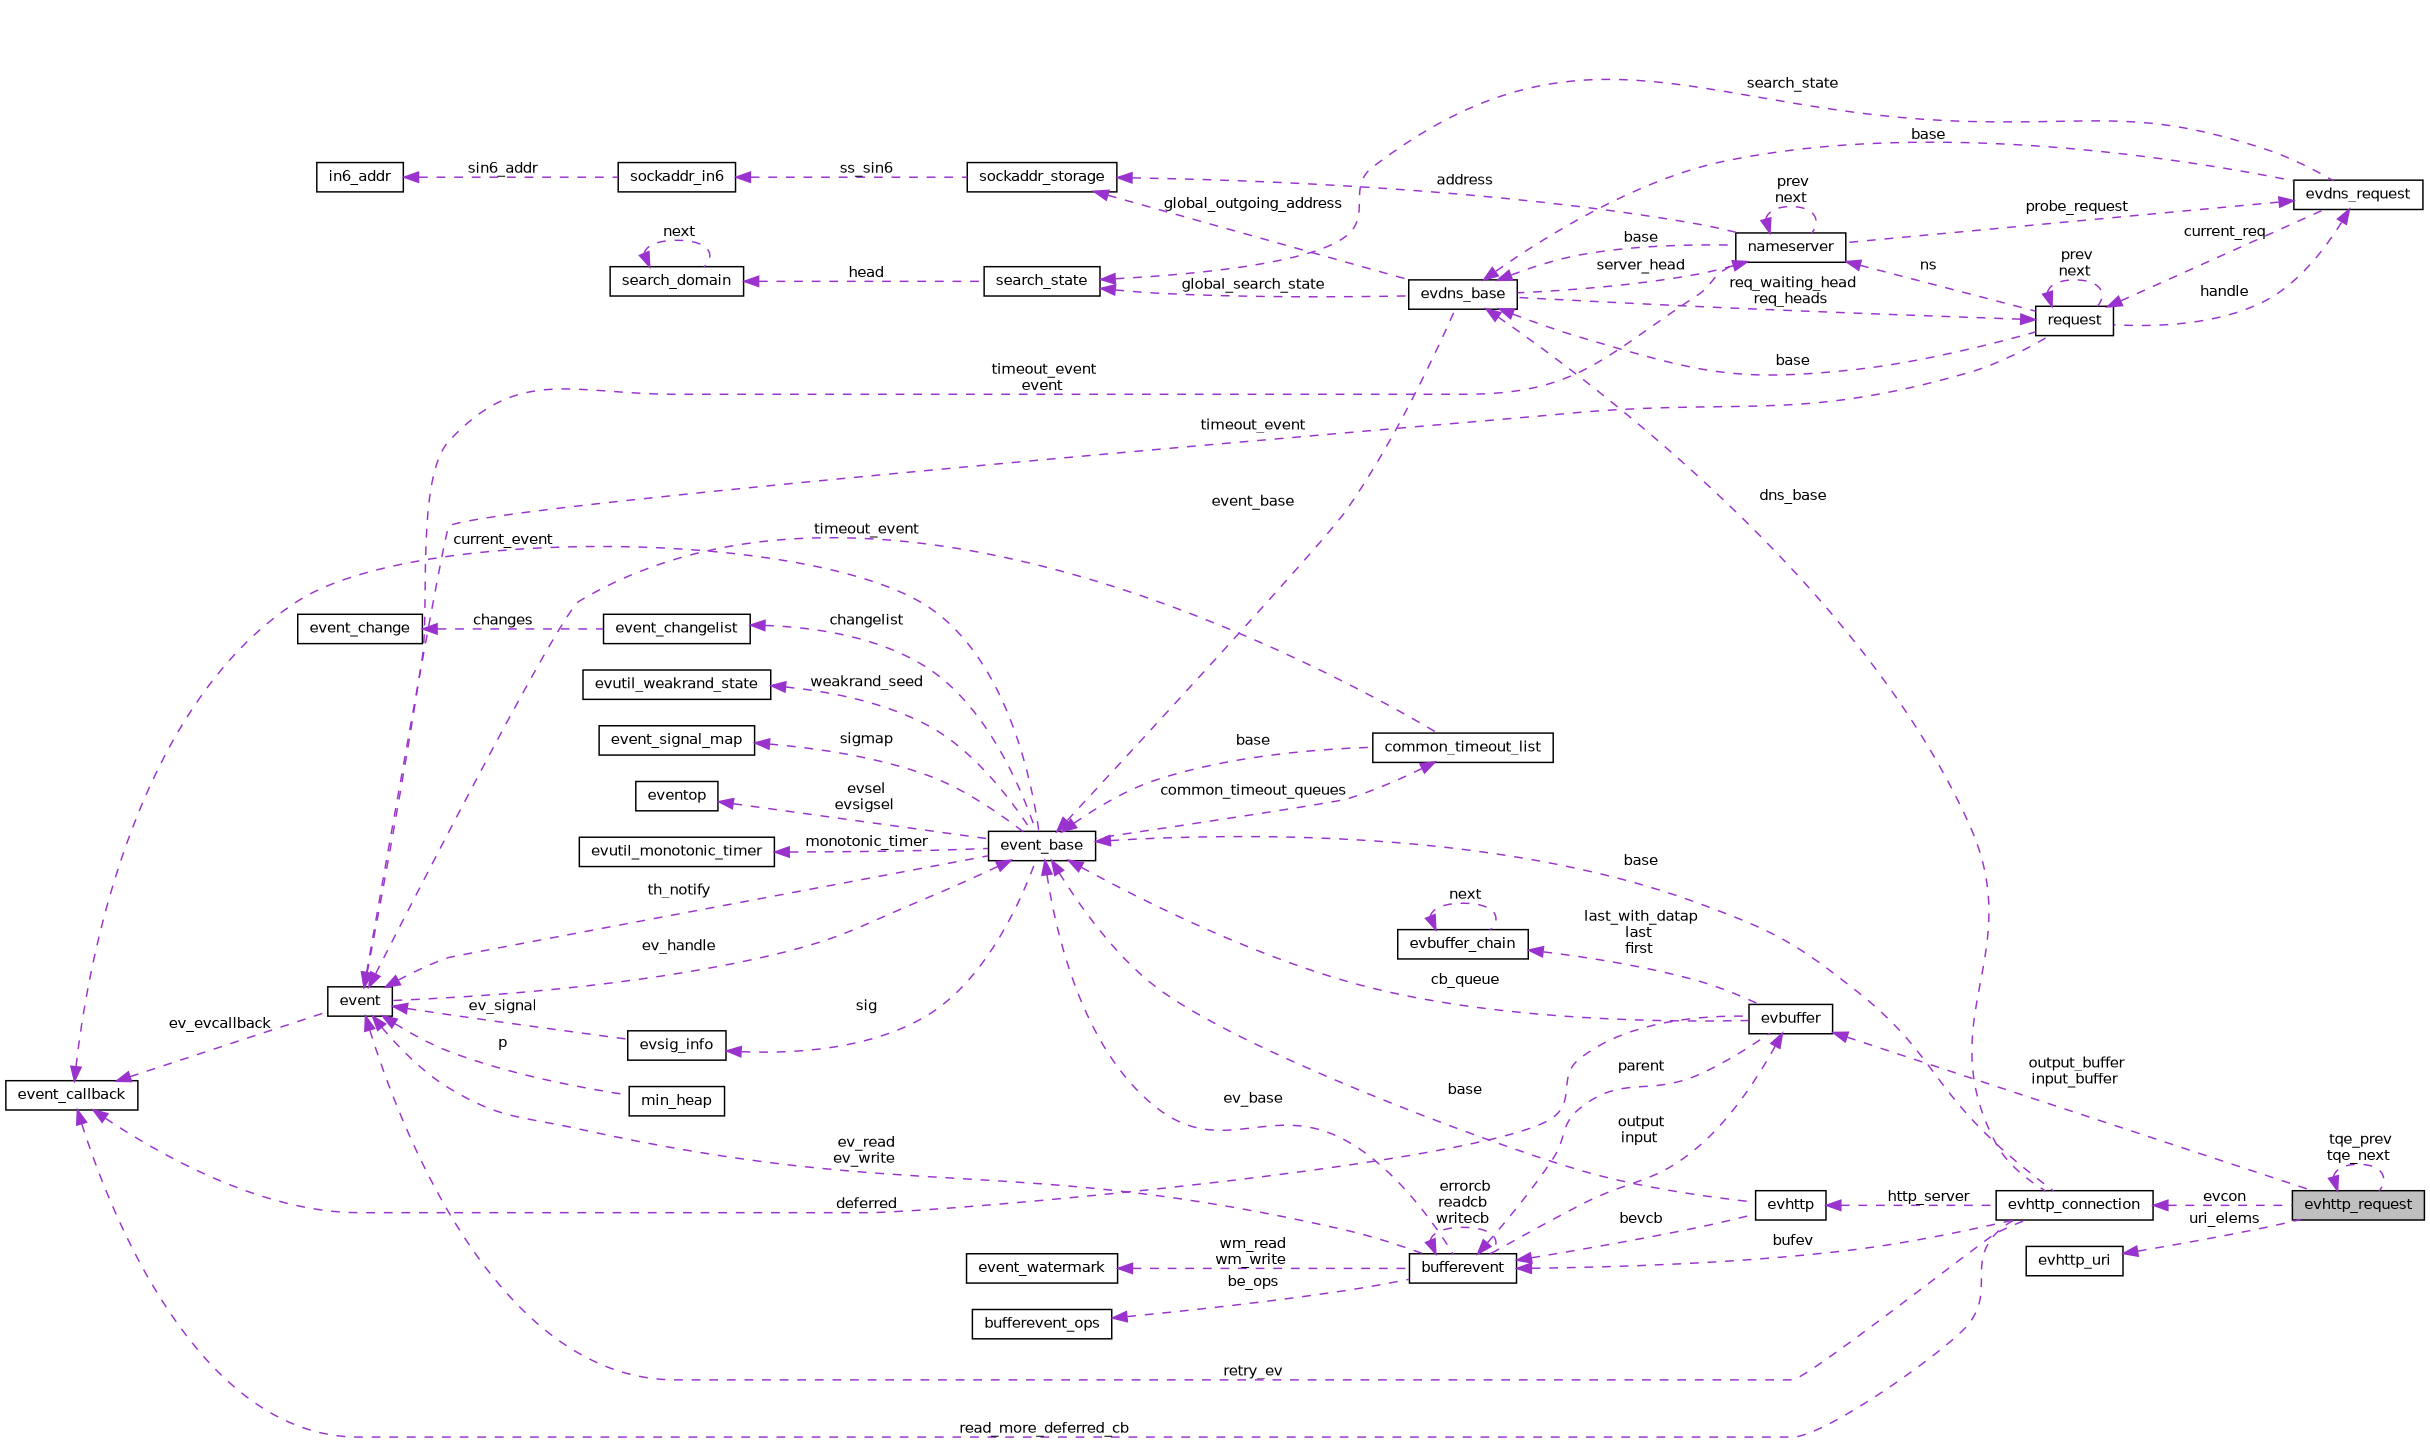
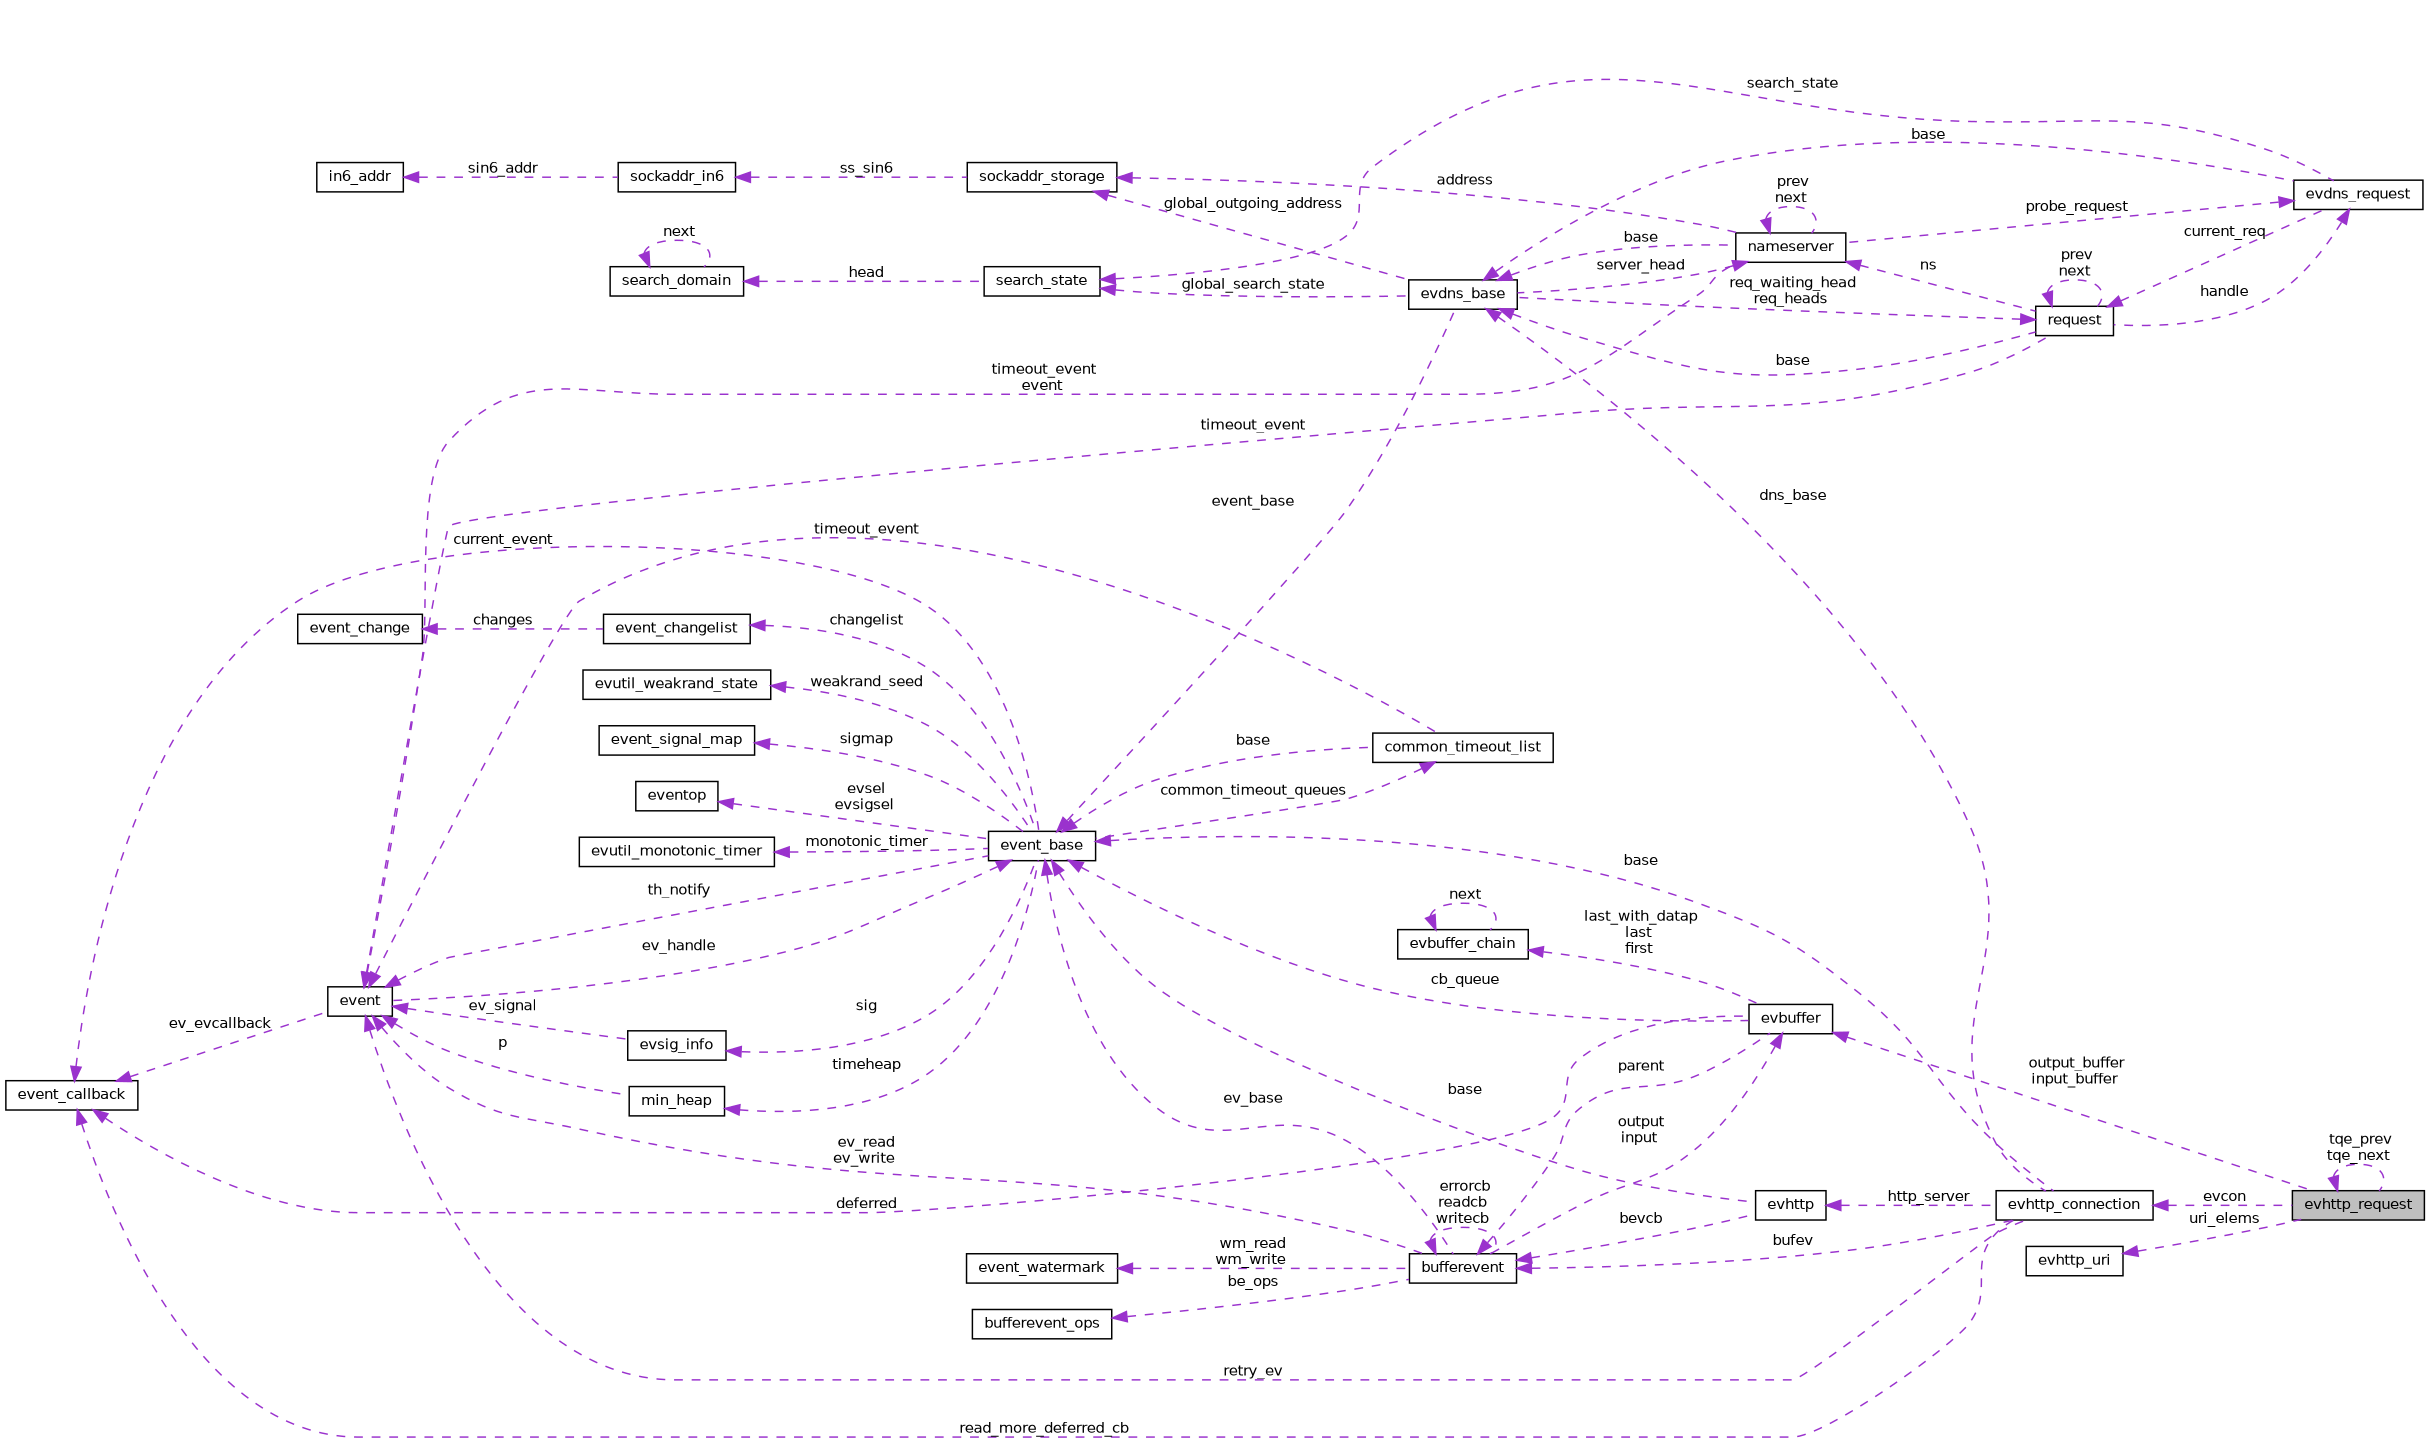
none -> (947, 1057)
